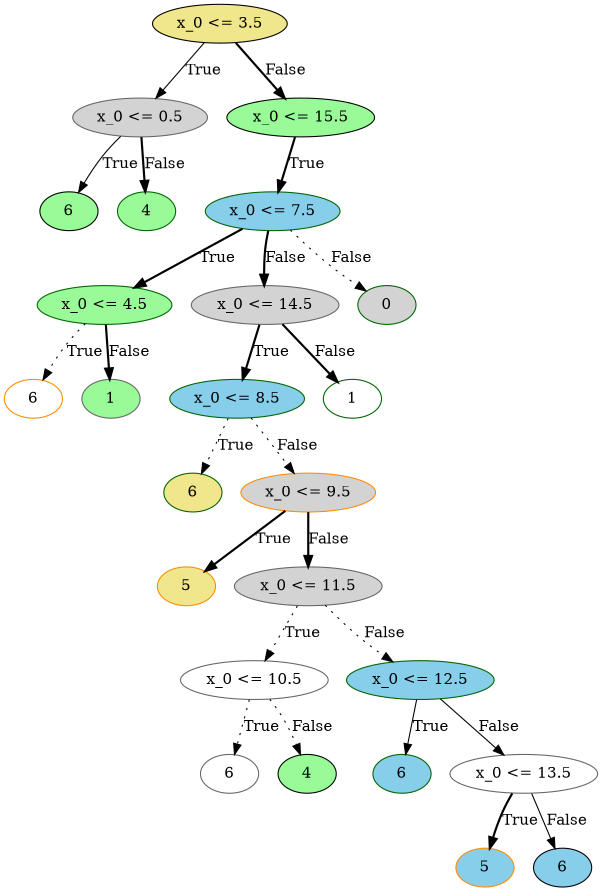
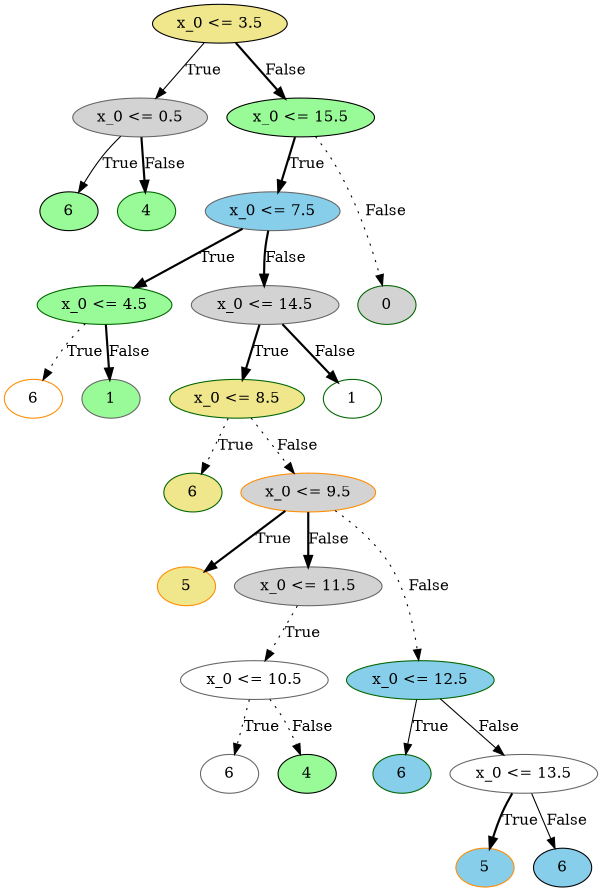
(273, 211) -> (273, 211)
(322, 259) -> (354, 203)
(237, 399) -> (237, 399)
(353, 632) -> (393, 570)
